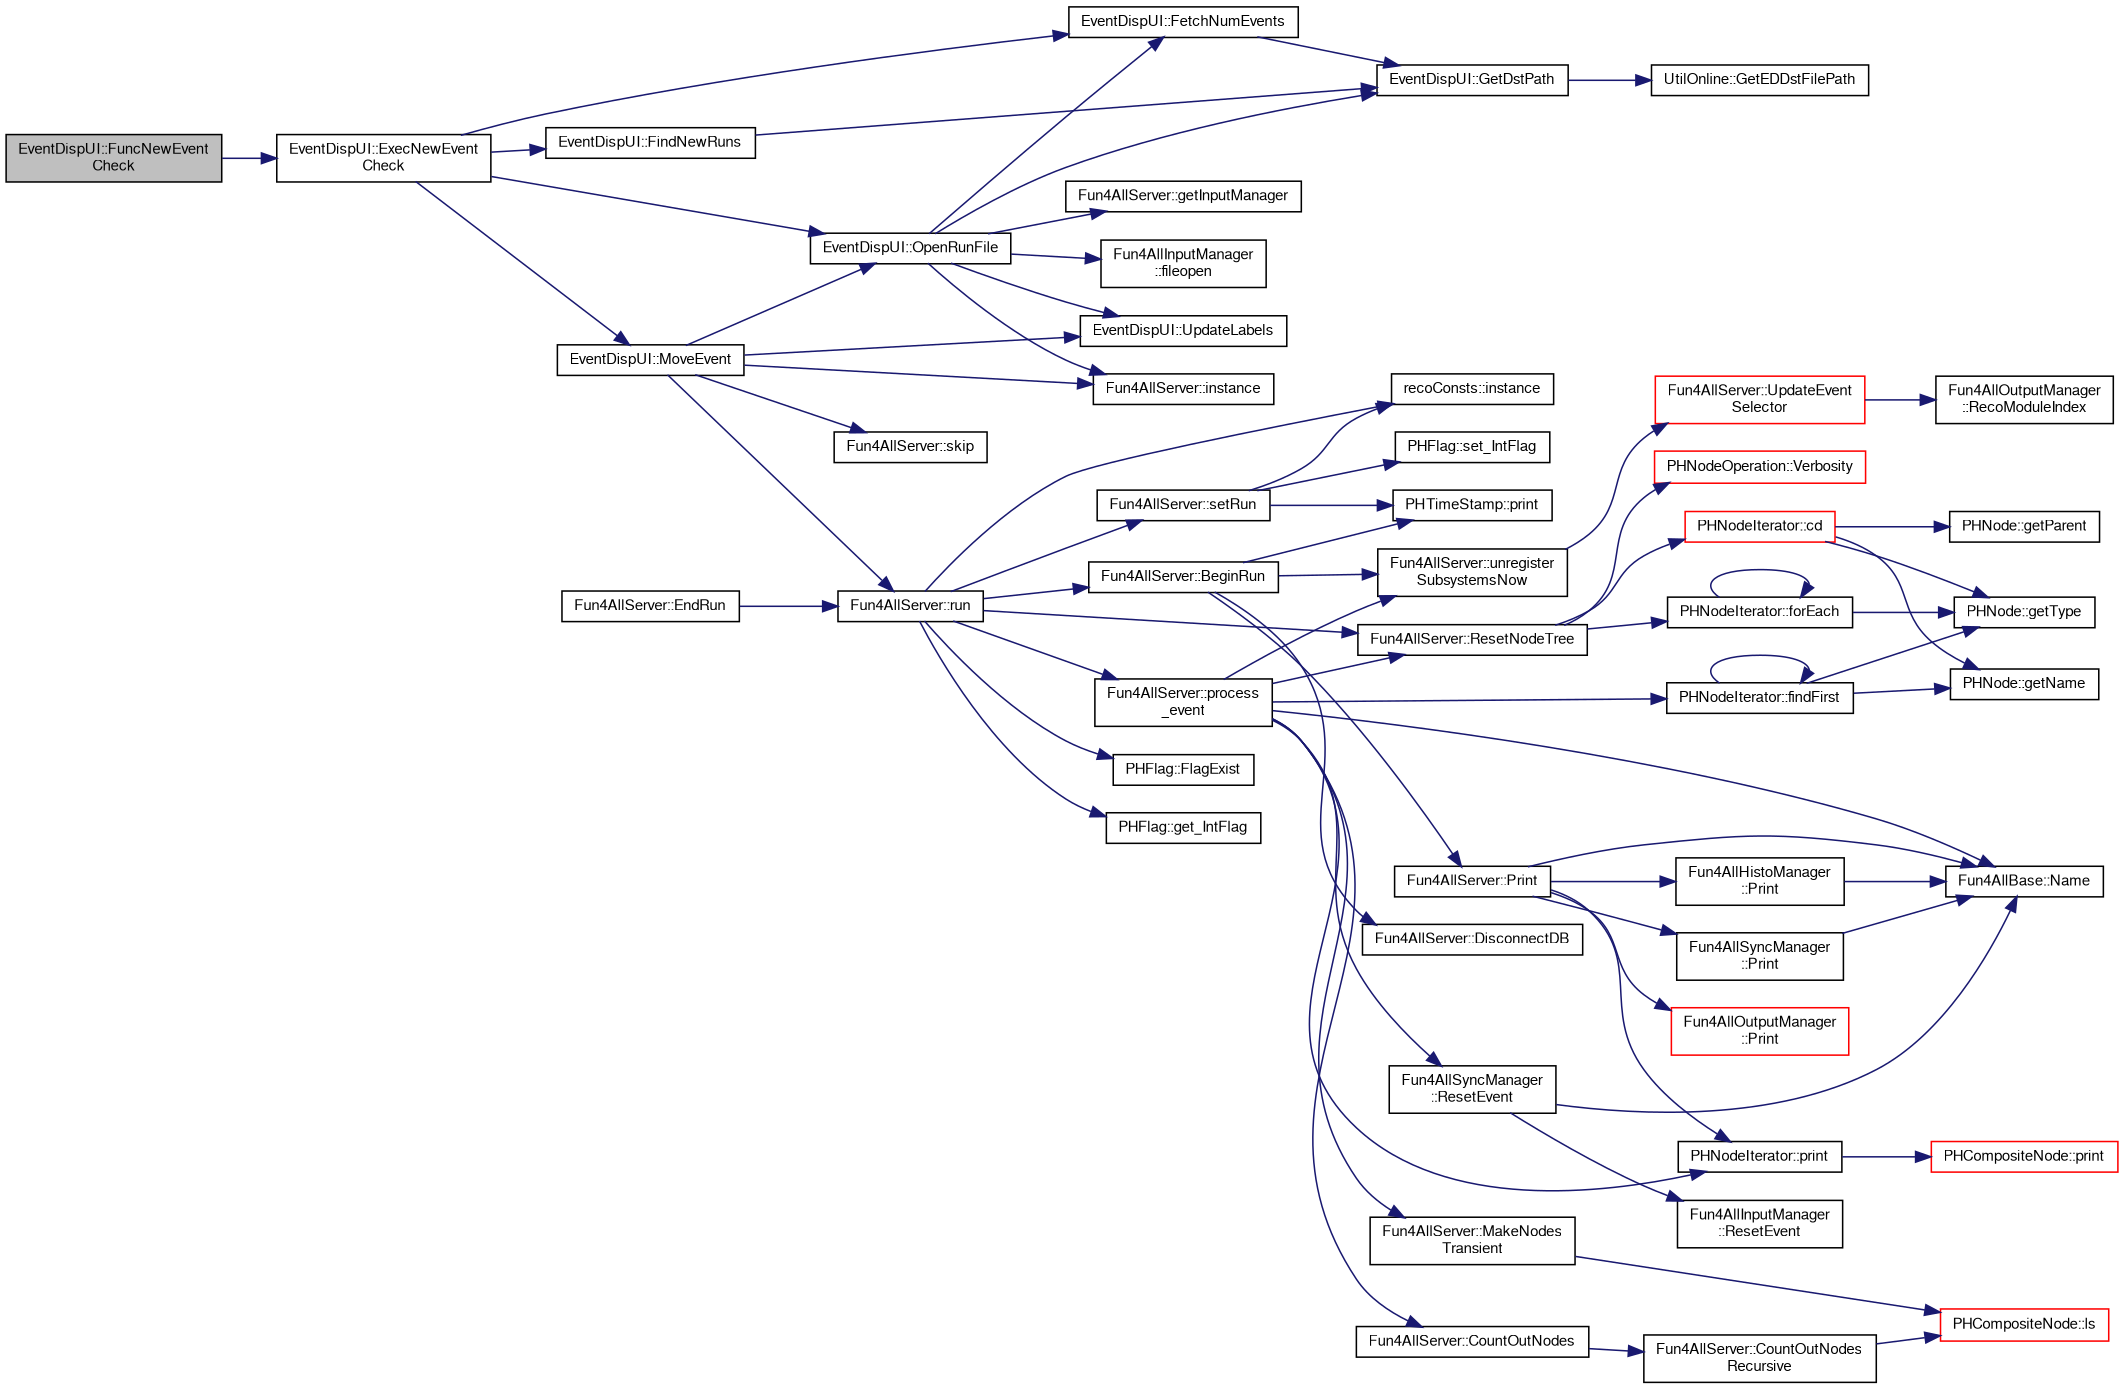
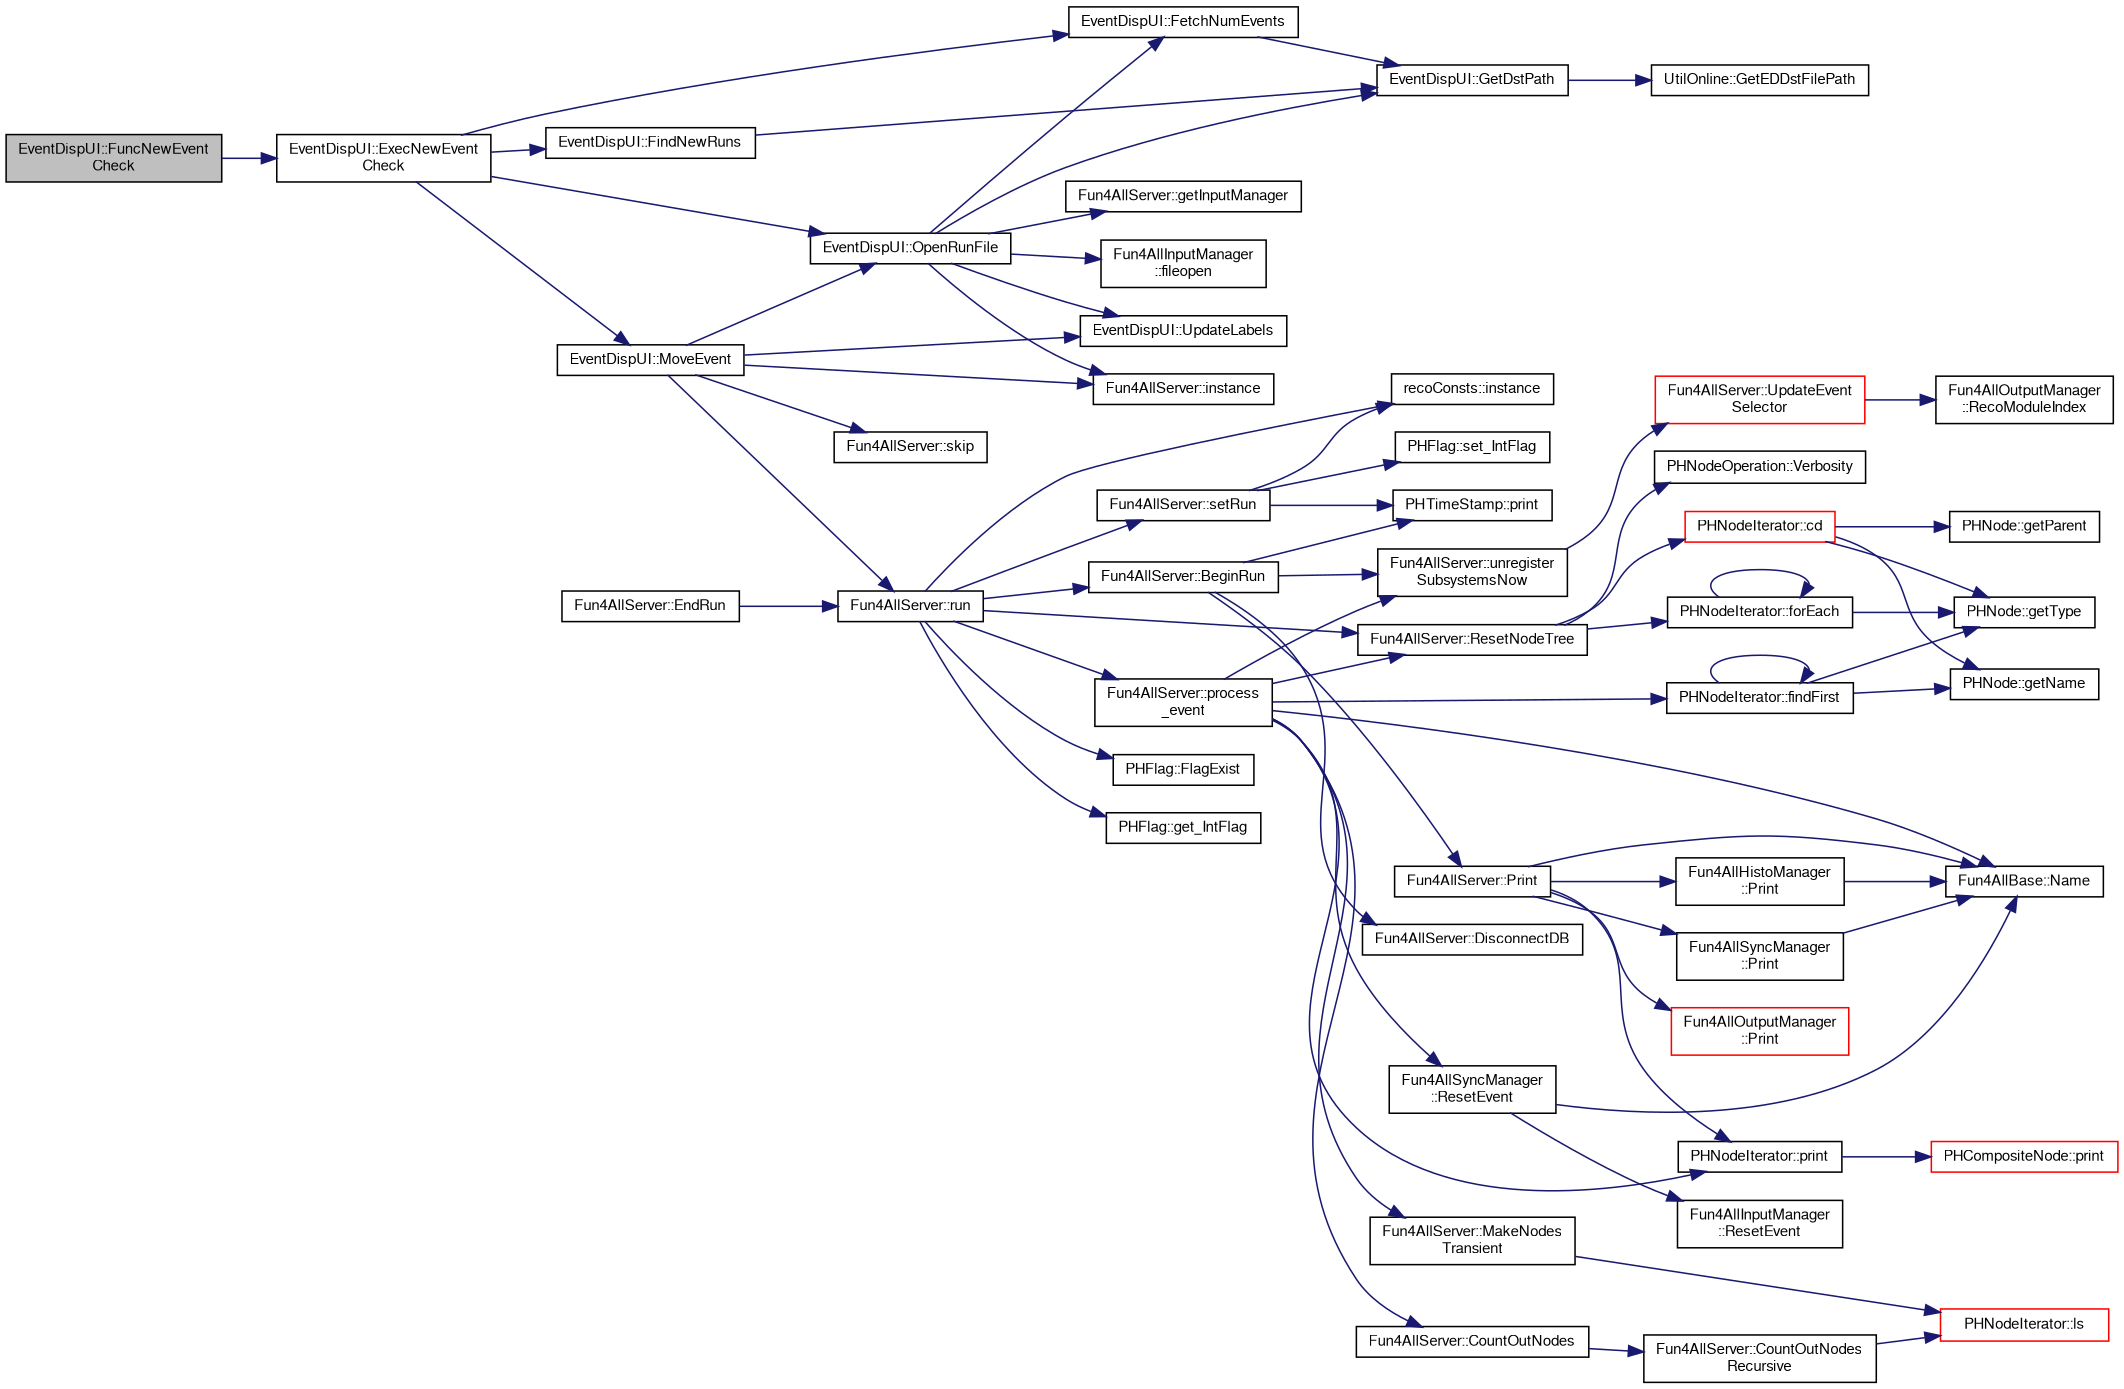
(1760, 467) -> (1760, 467)
(2025, 1325) -> (2025, 1325)
